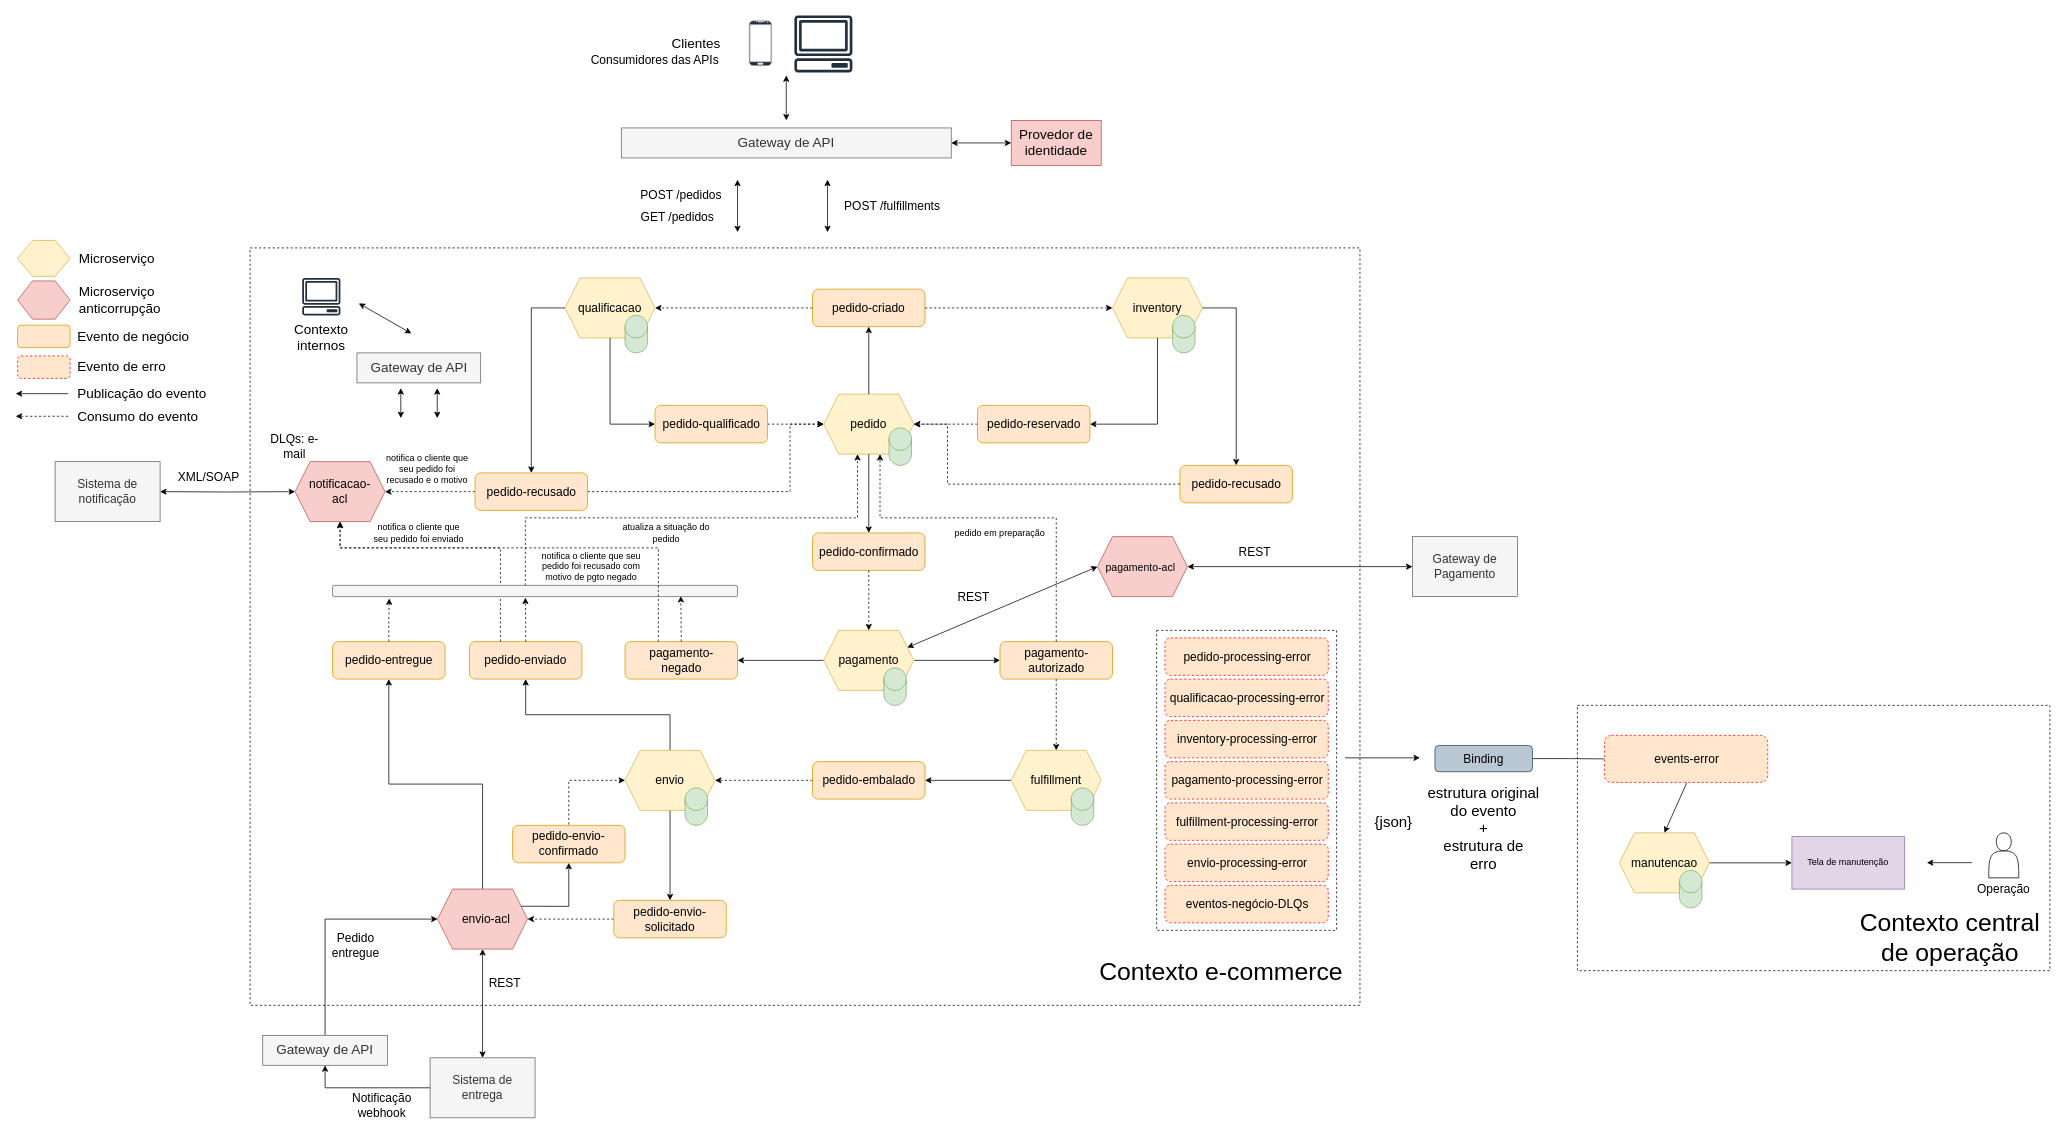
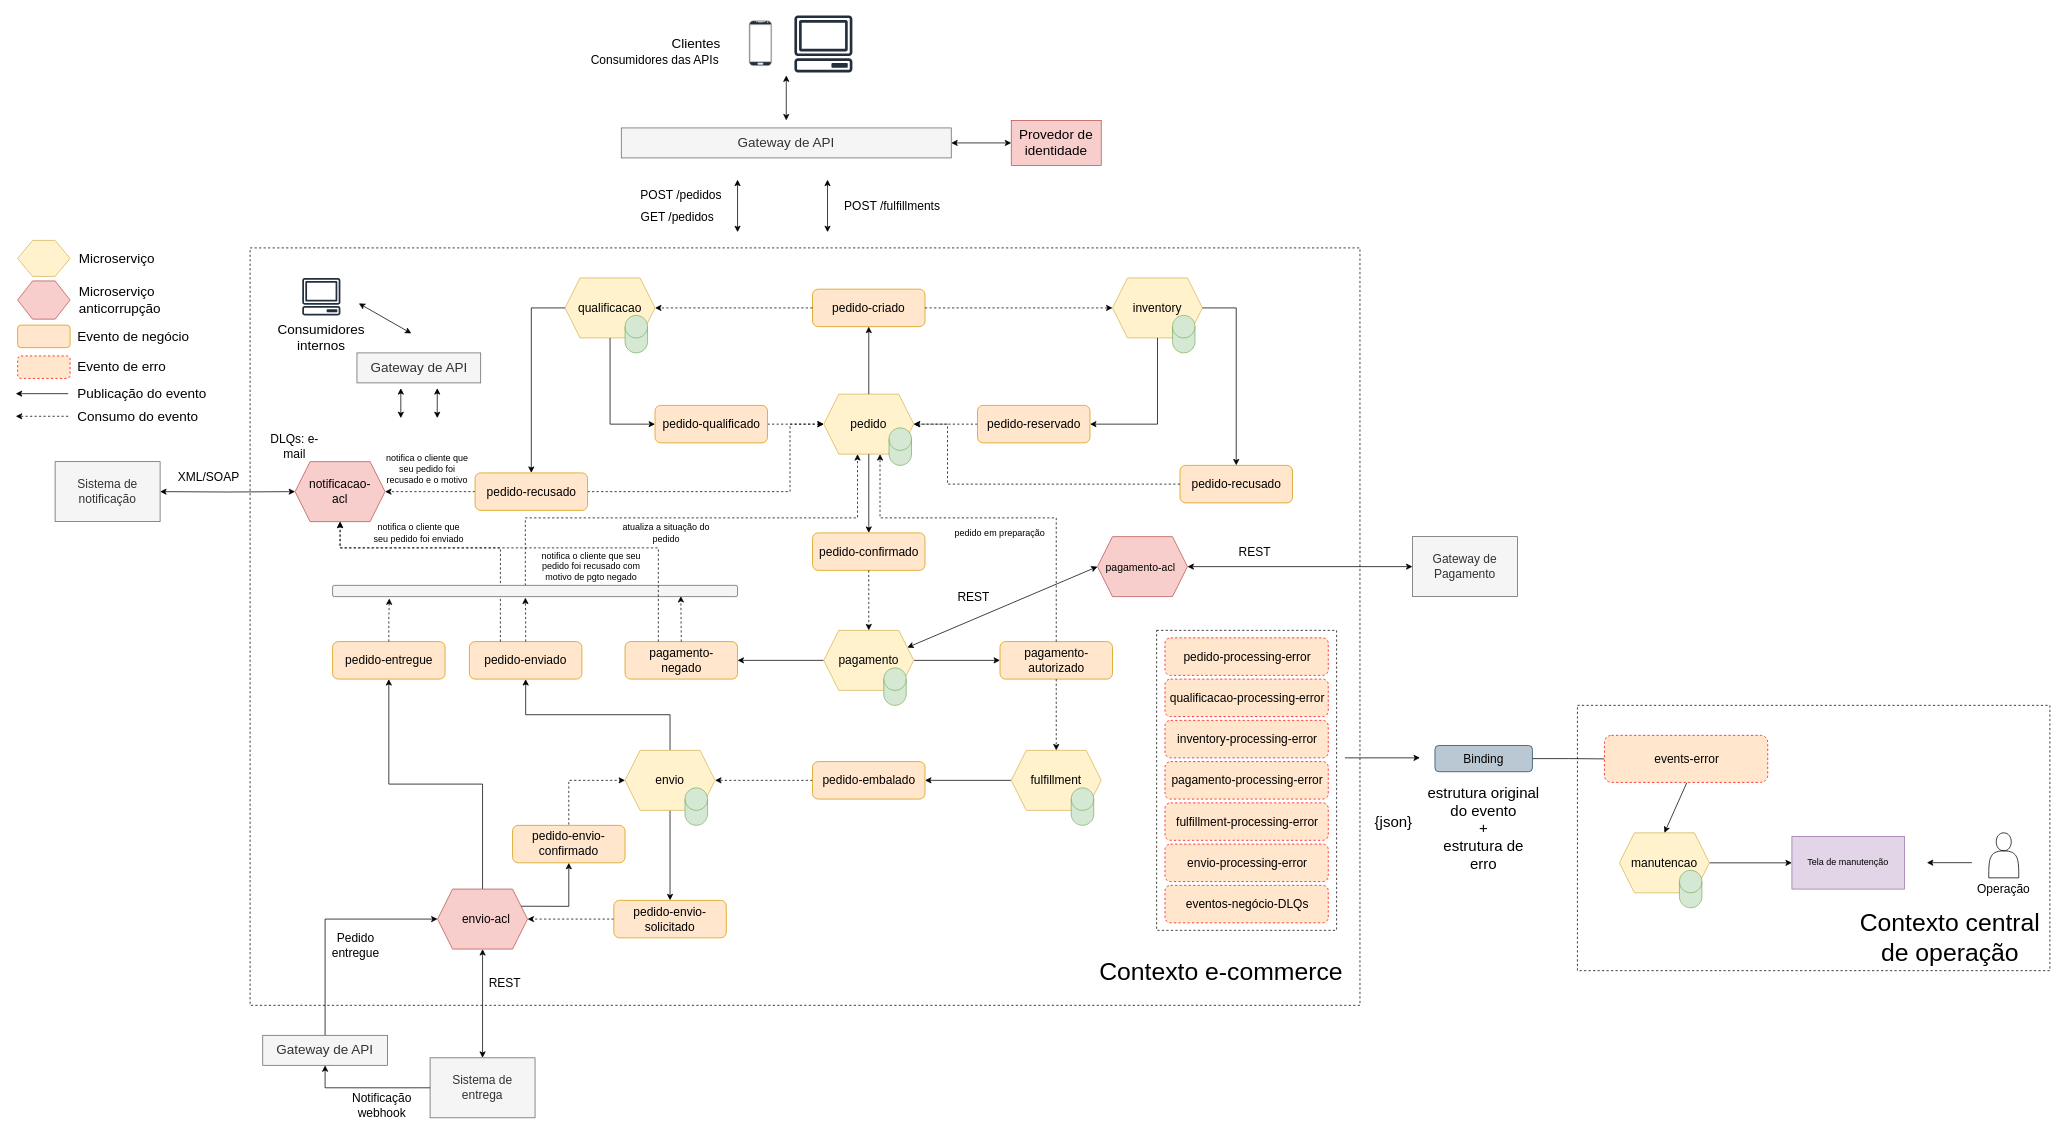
(321, 338) -> (321, 338)
